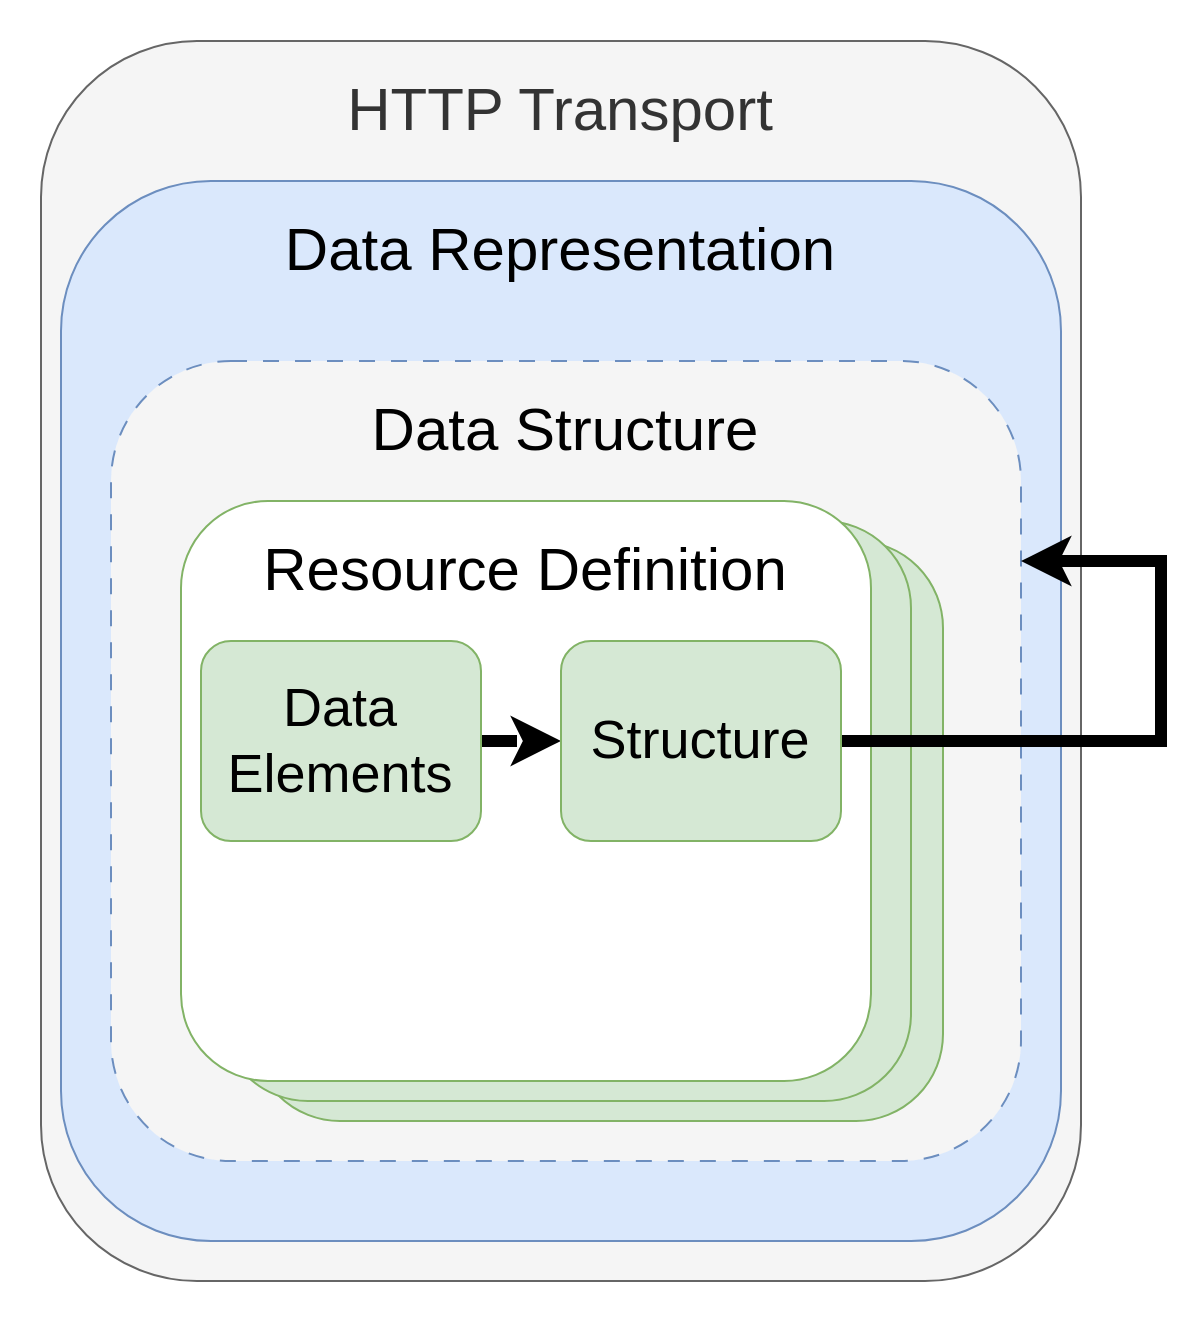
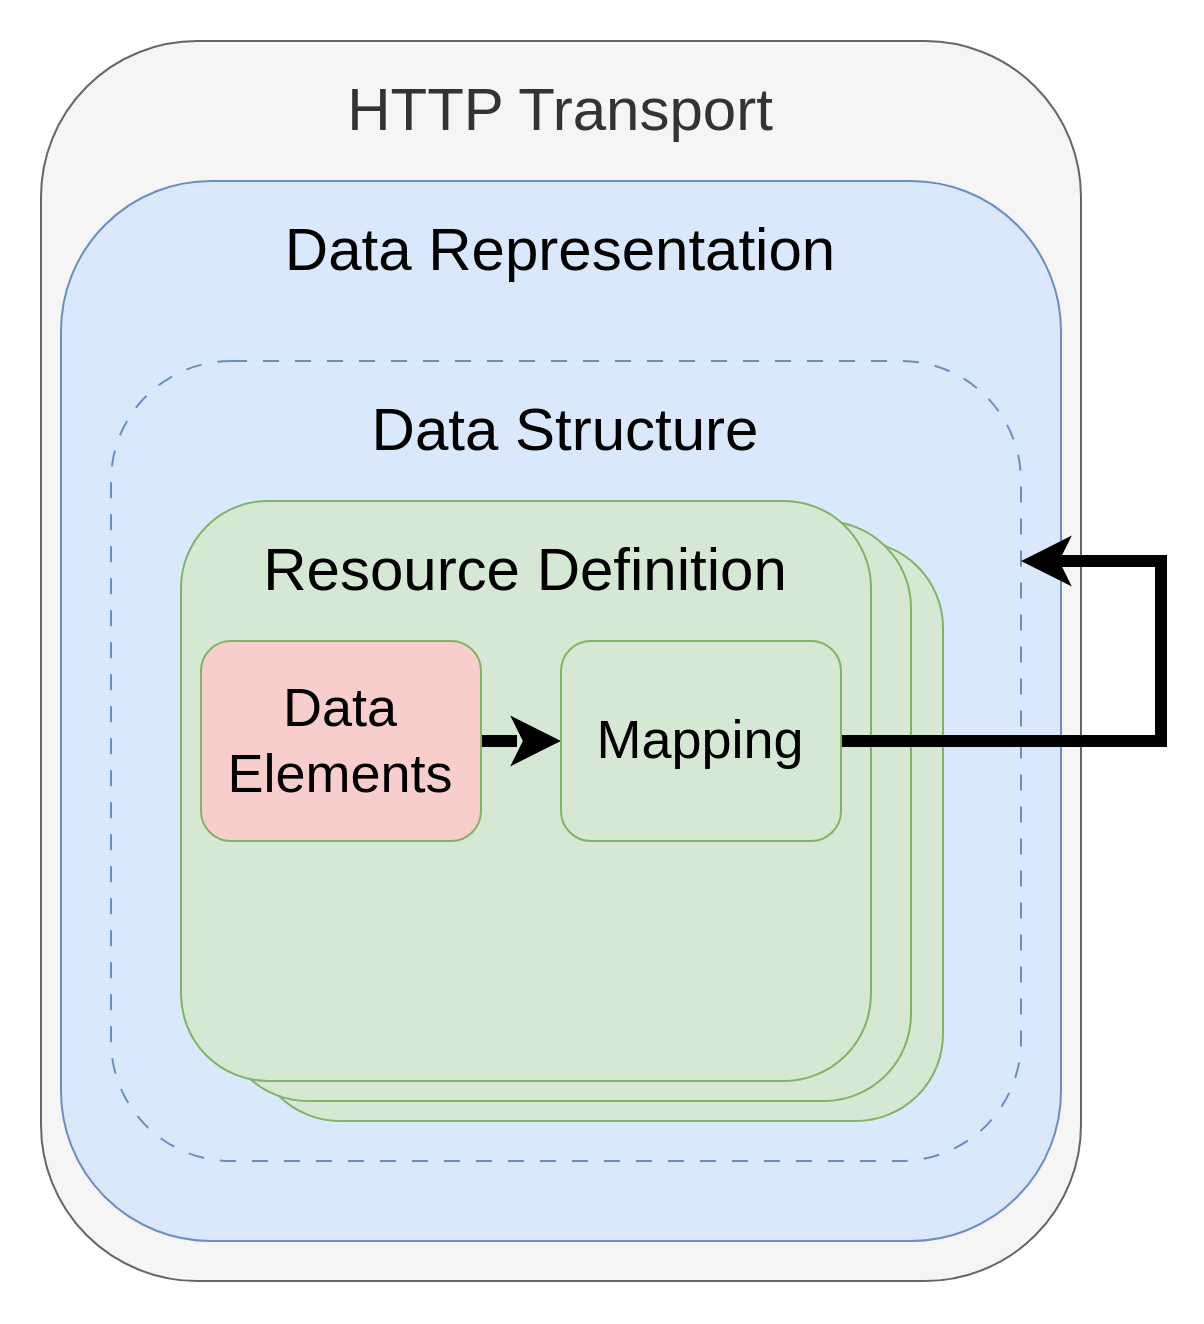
(566, 431) -> (566, 431)
(341, 741) -> (341, 741)
(701, 741) -> (701, 741)
(526, 791) -> (526, 791)
